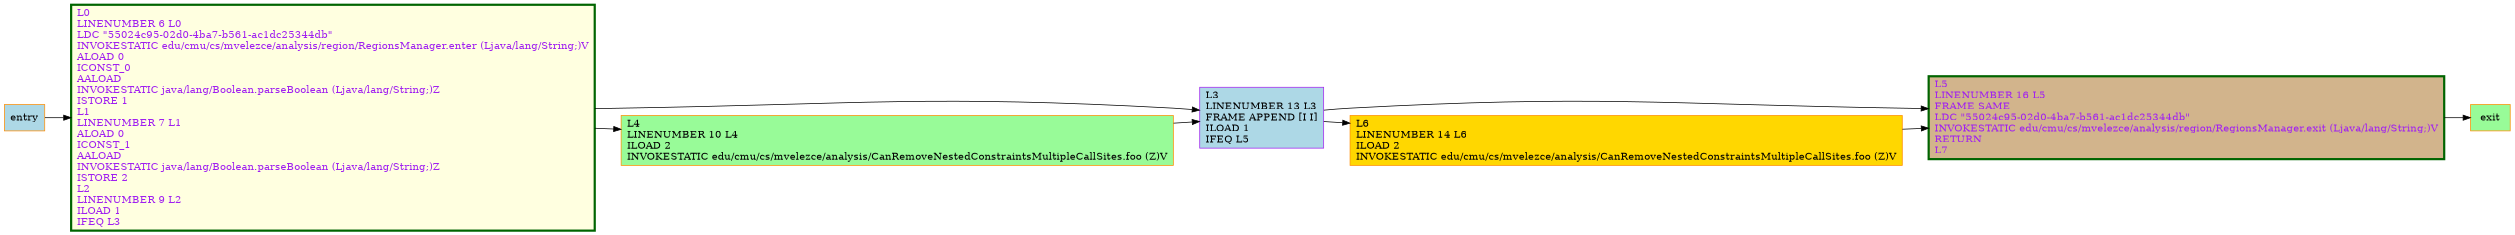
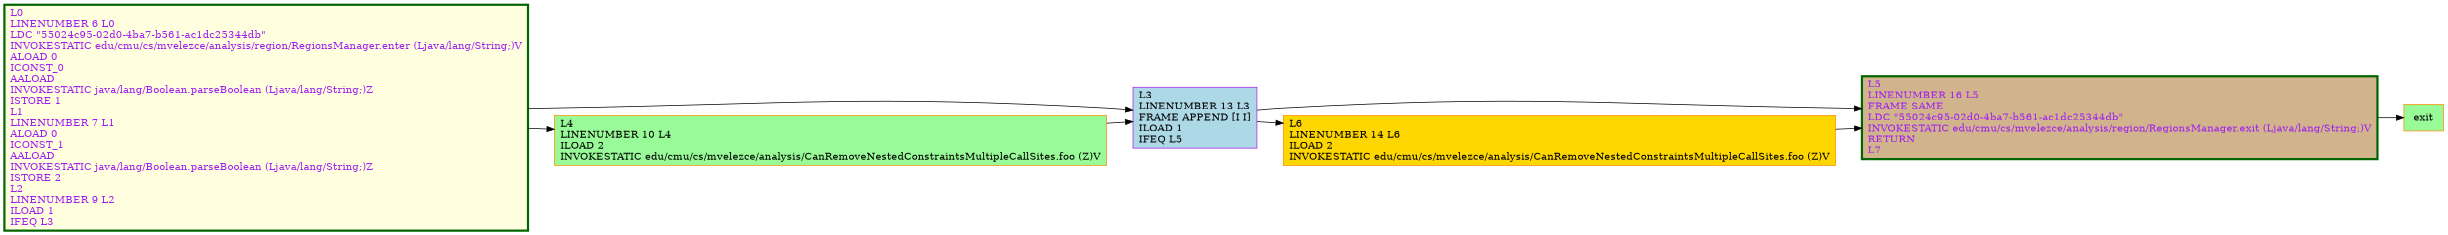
(25, 118) -> none
